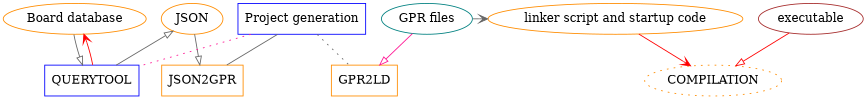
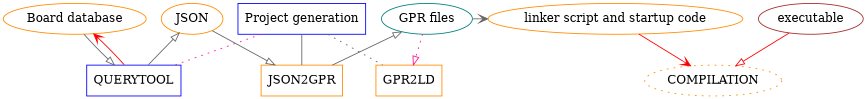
(399, 46) -> (419, 45)
none -> (366, 49)
